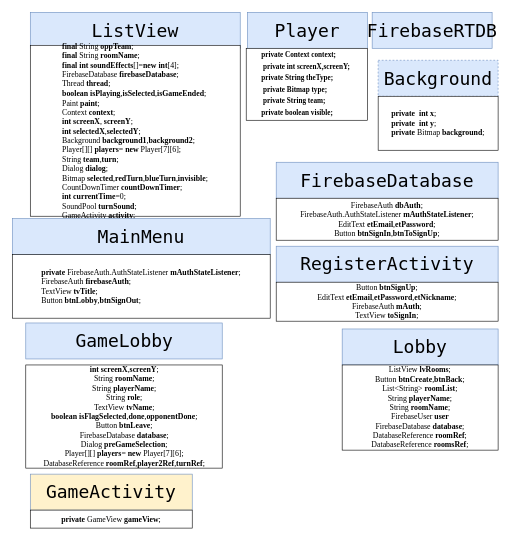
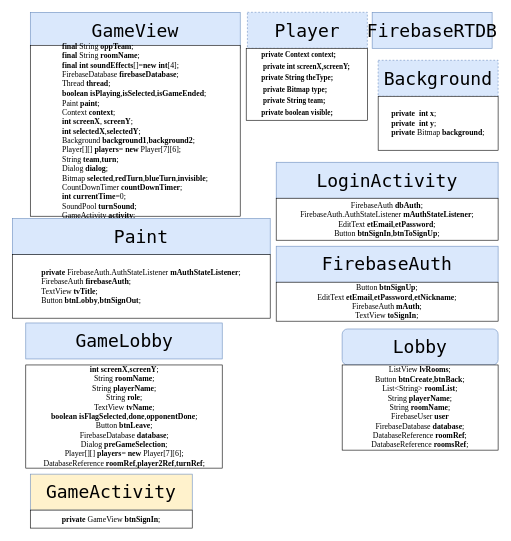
(135, 30) -> (135, 30)
(308, 30) -> (308, 30)
(387, 180) -> (387, 180)
(141, 237) -> (141, 237)
(387, 264) -> (387, 264)
(420, 347) -> (420, 347)
(111, 519) -> (111, 519)
